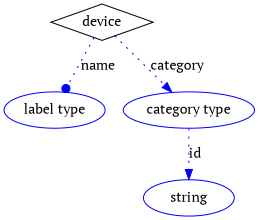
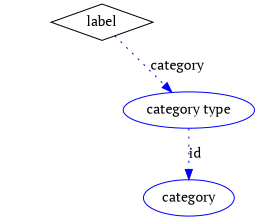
(102, 22) -> (102, 22)
(55, 110) -> none
(189, 198) -> (189, 198)
